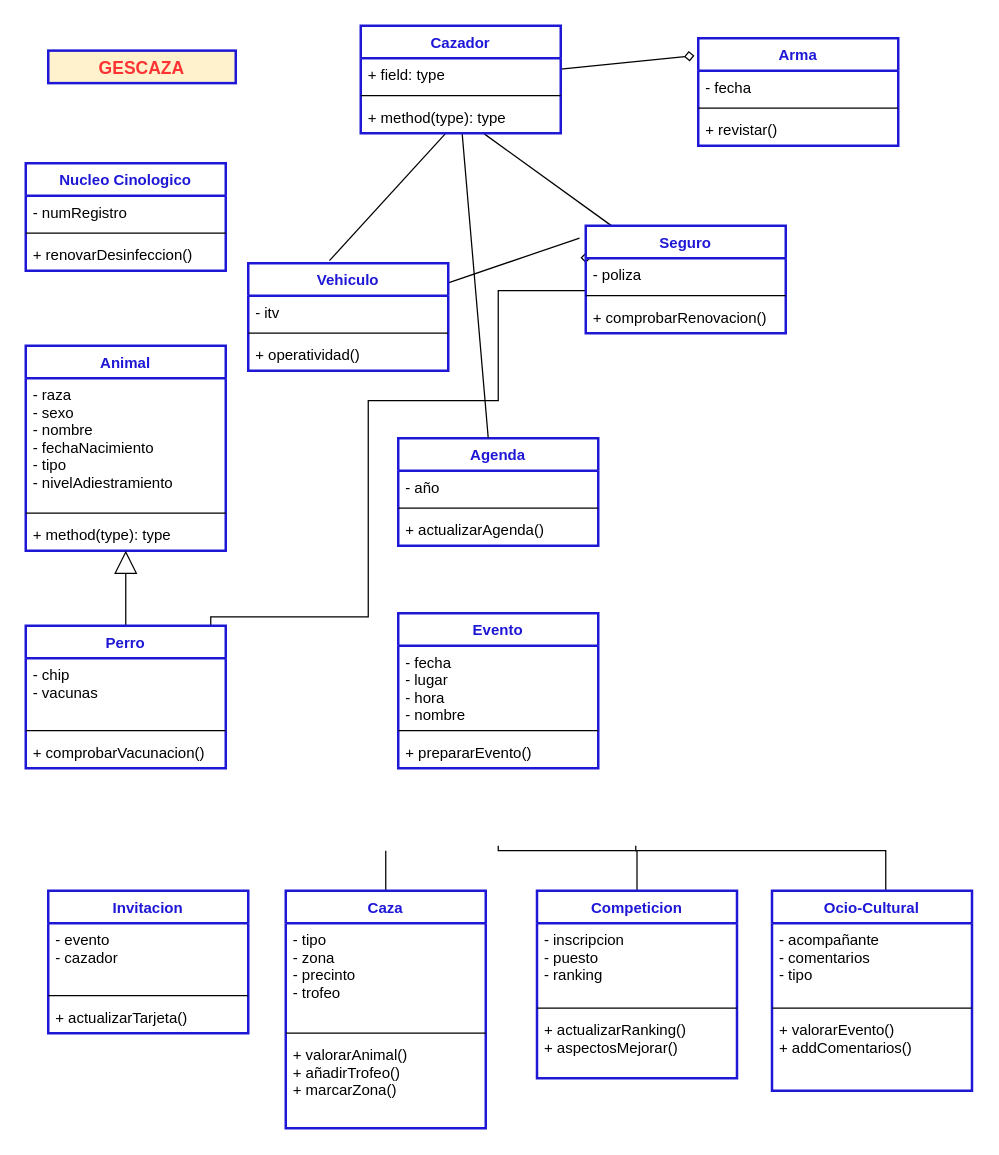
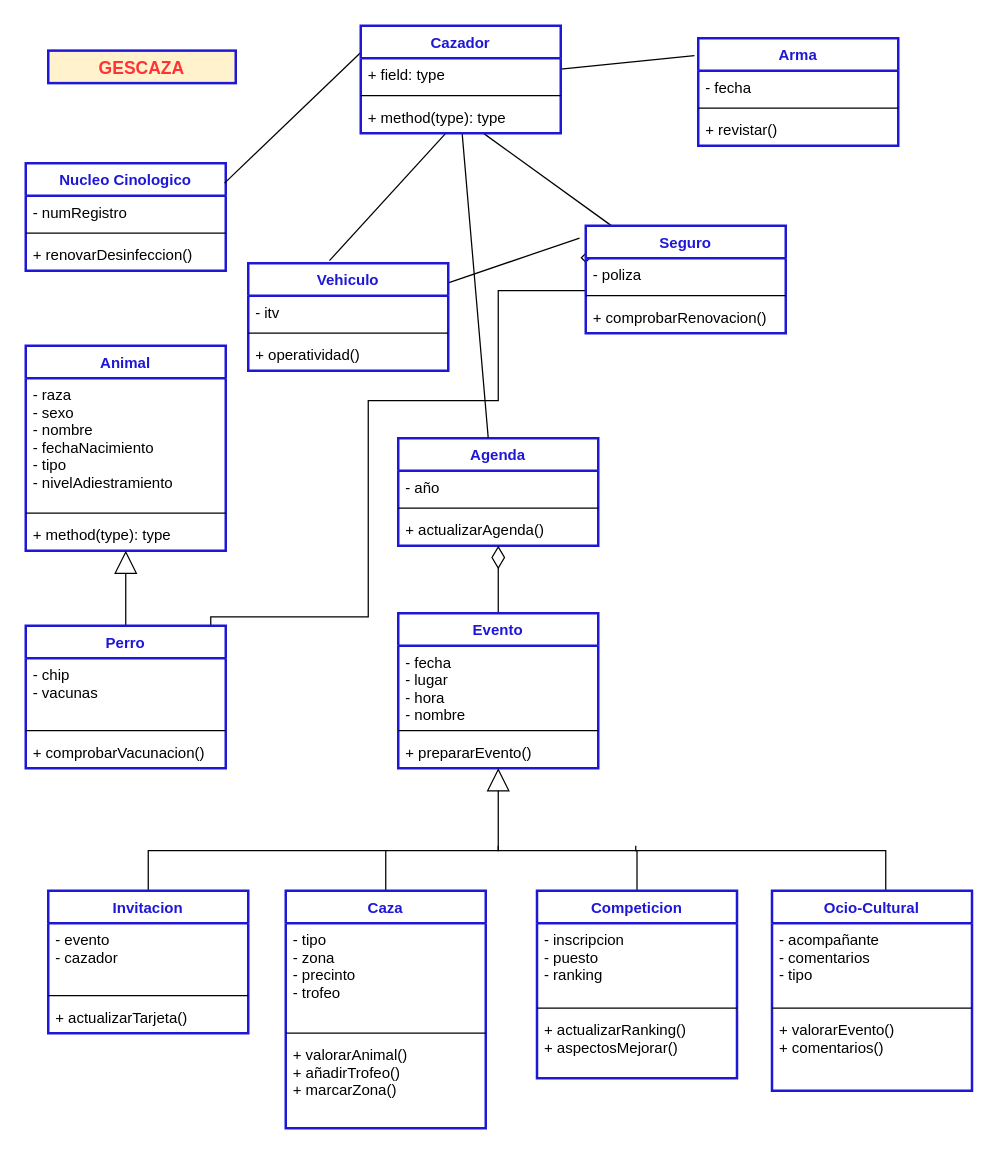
(684, 57) -> (688, 56)
none -> (293, 118)
none -> (498, 591)
none -> (303, 851)
(846, 1030) -> (846, 1030)
